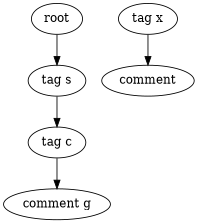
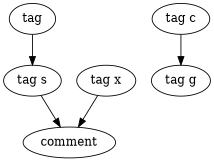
(57, 19) -> (32, 19)
(57, 107) -> (48, 108)
(57, 204) -> (181, 81)
